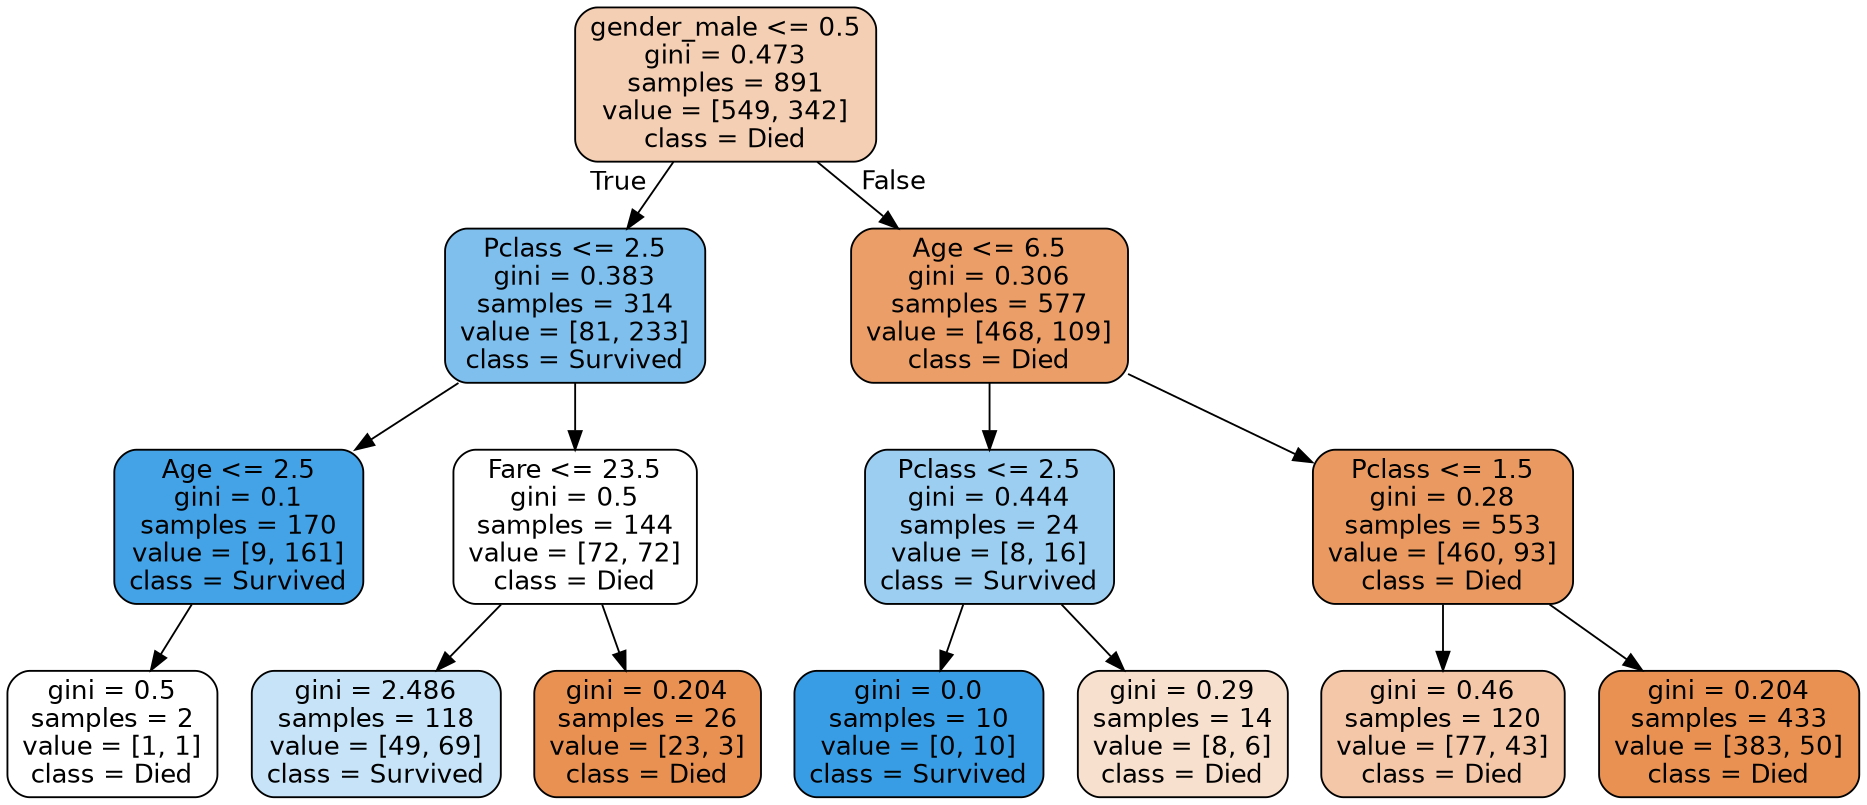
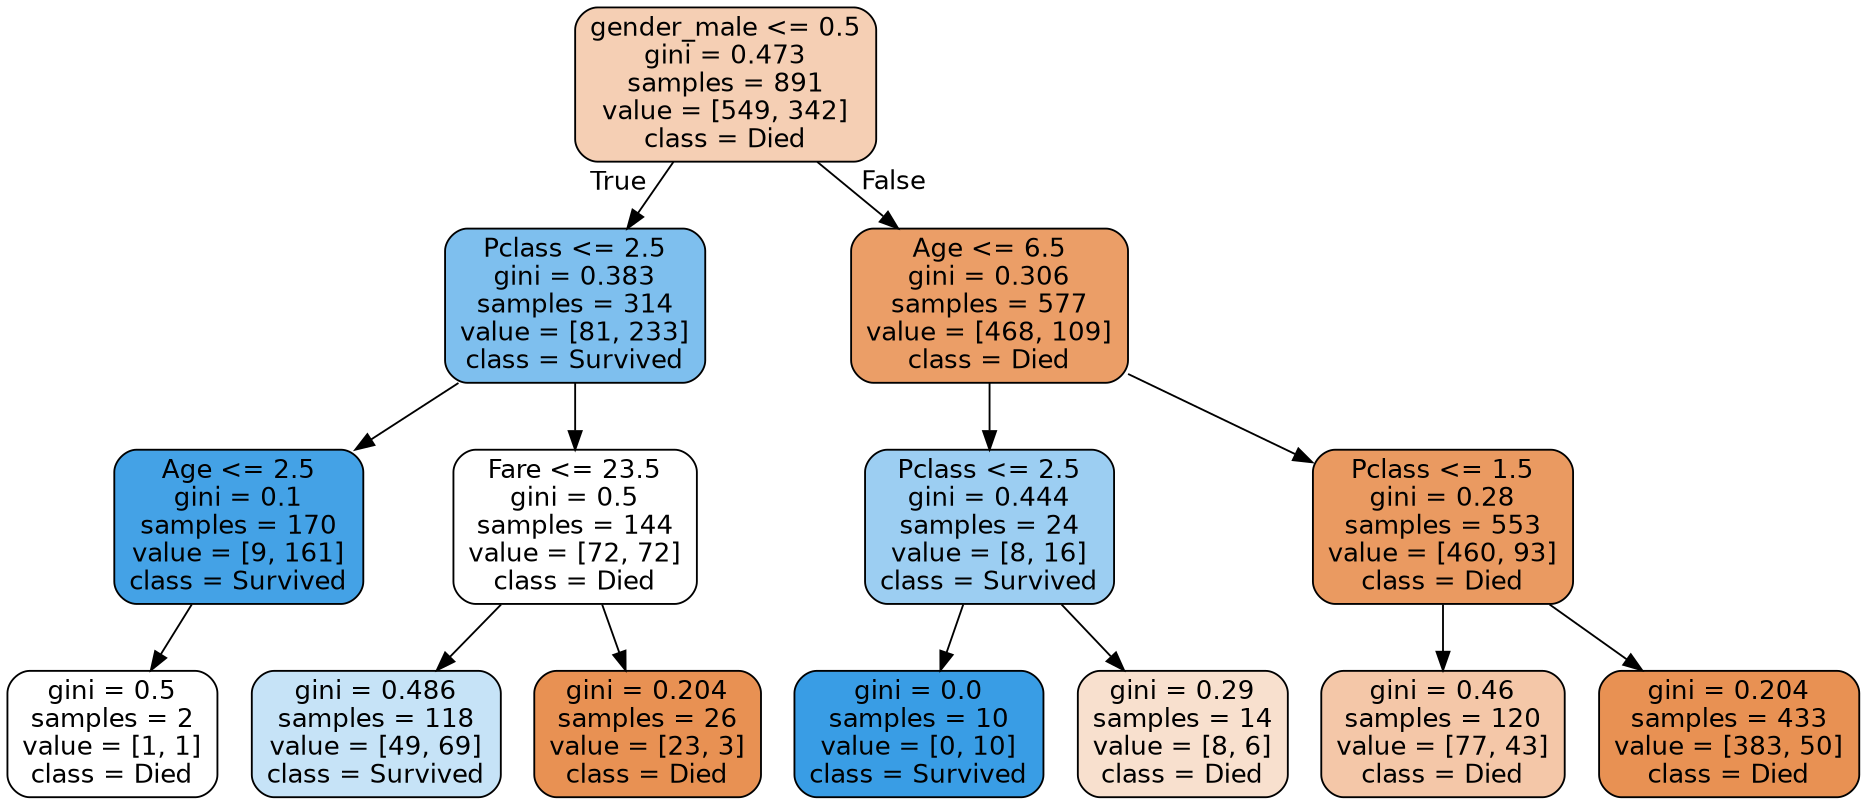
(376, 734) -> (376, 734)
